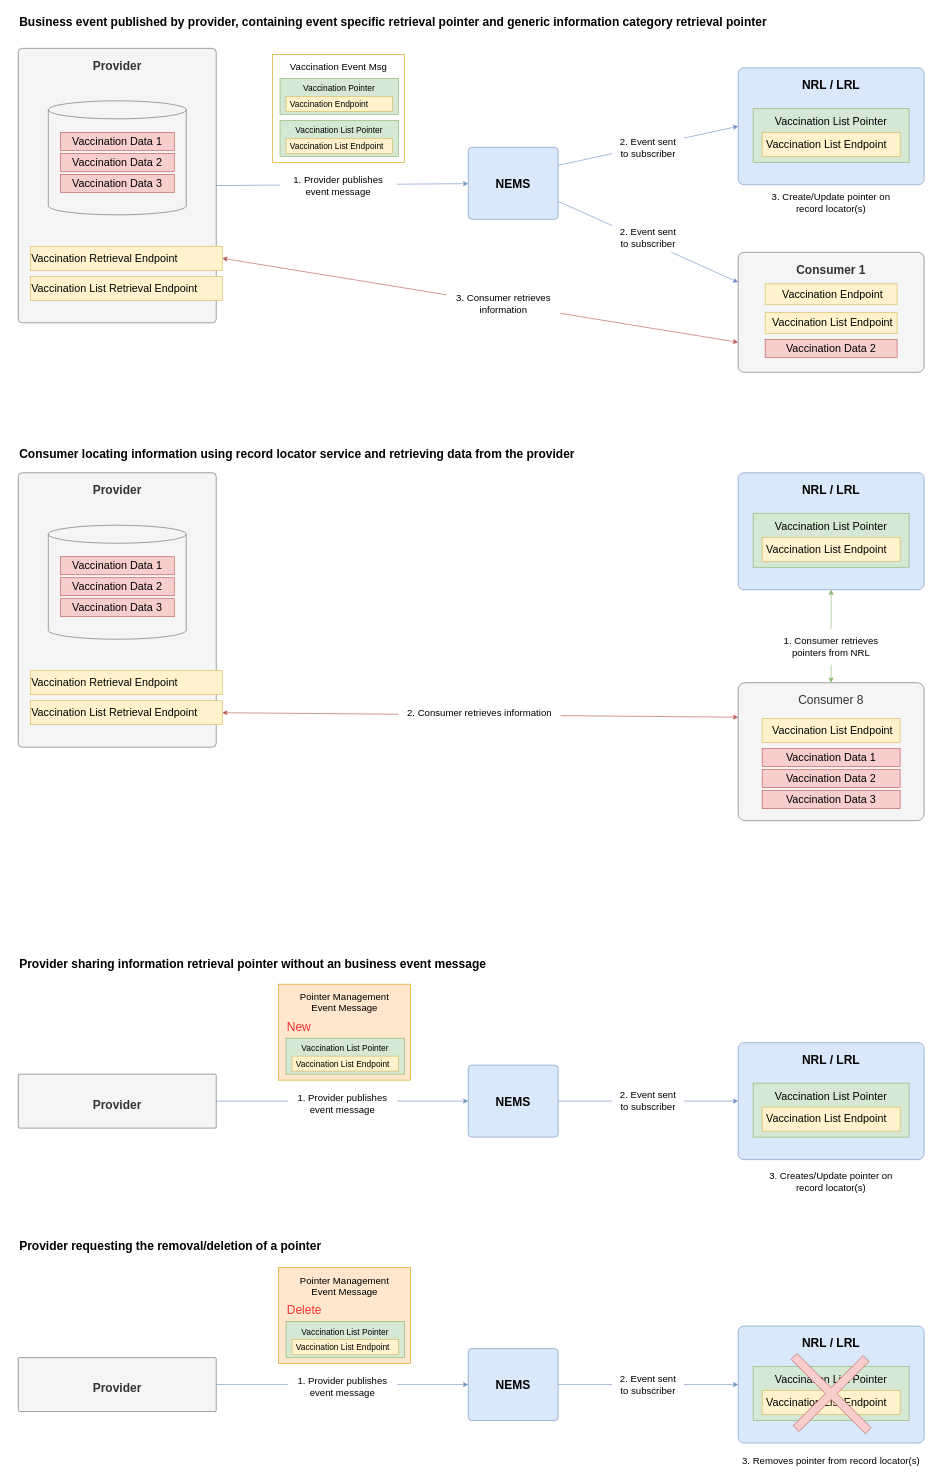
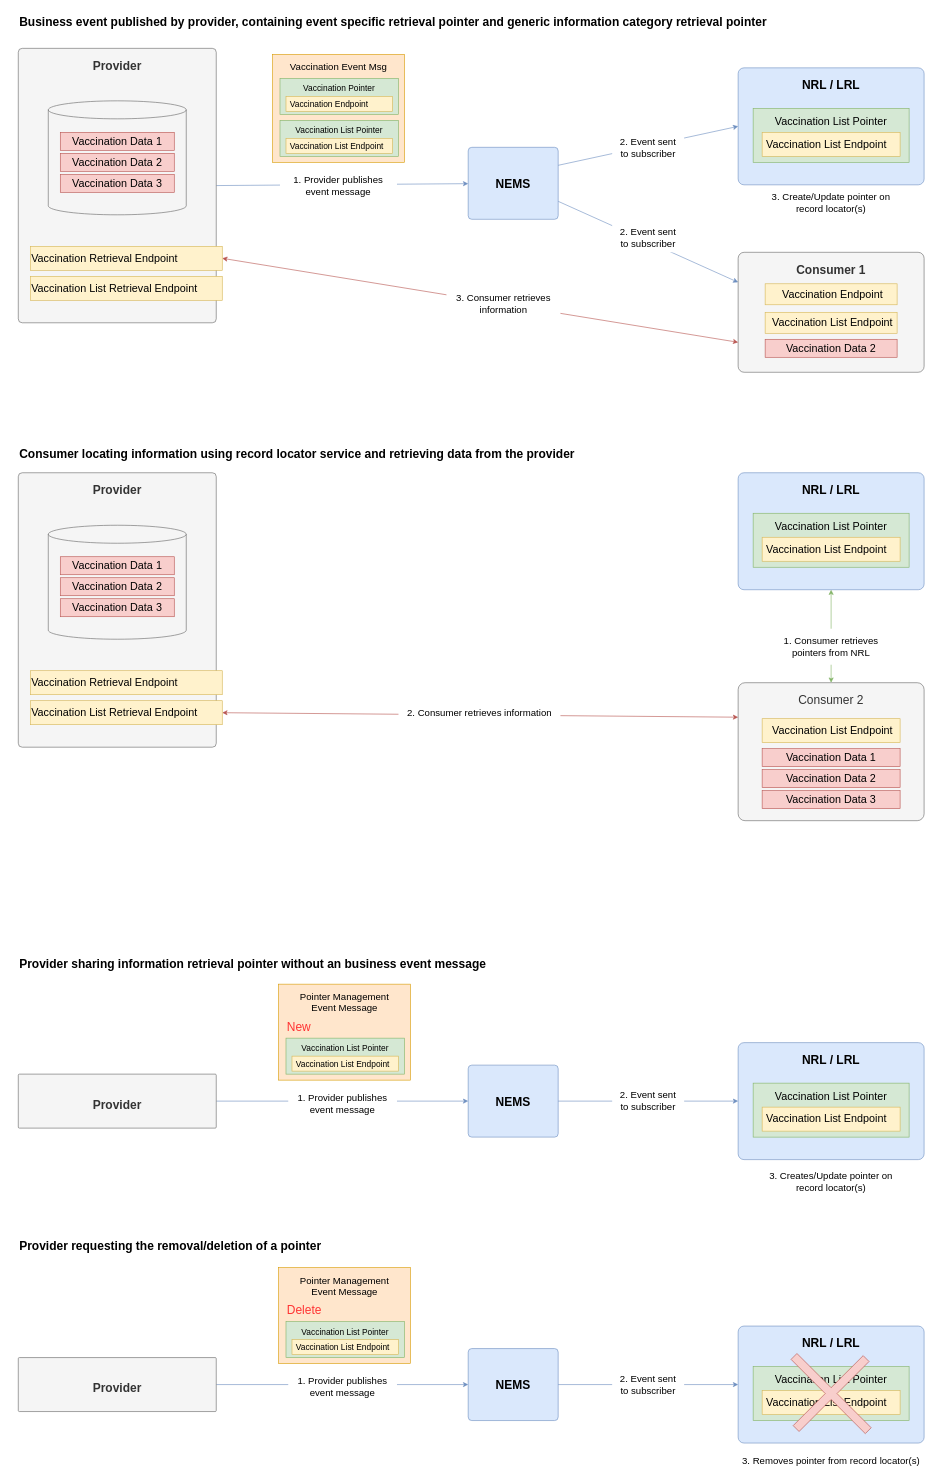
(339, 67) -> (339, 67)
(831, 701) -> (831, 701)
